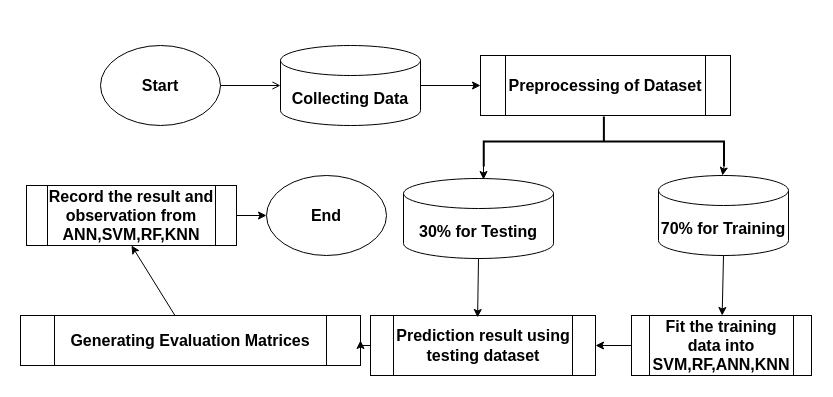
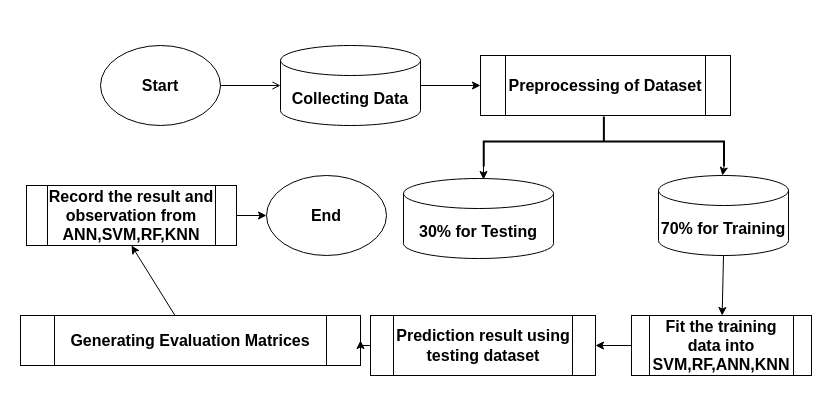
(478, 285) -> none
